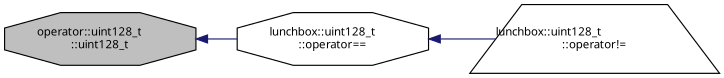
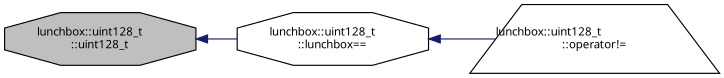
(100, 39) -> (100, 39)
(333, 39) -> (333, 39)
